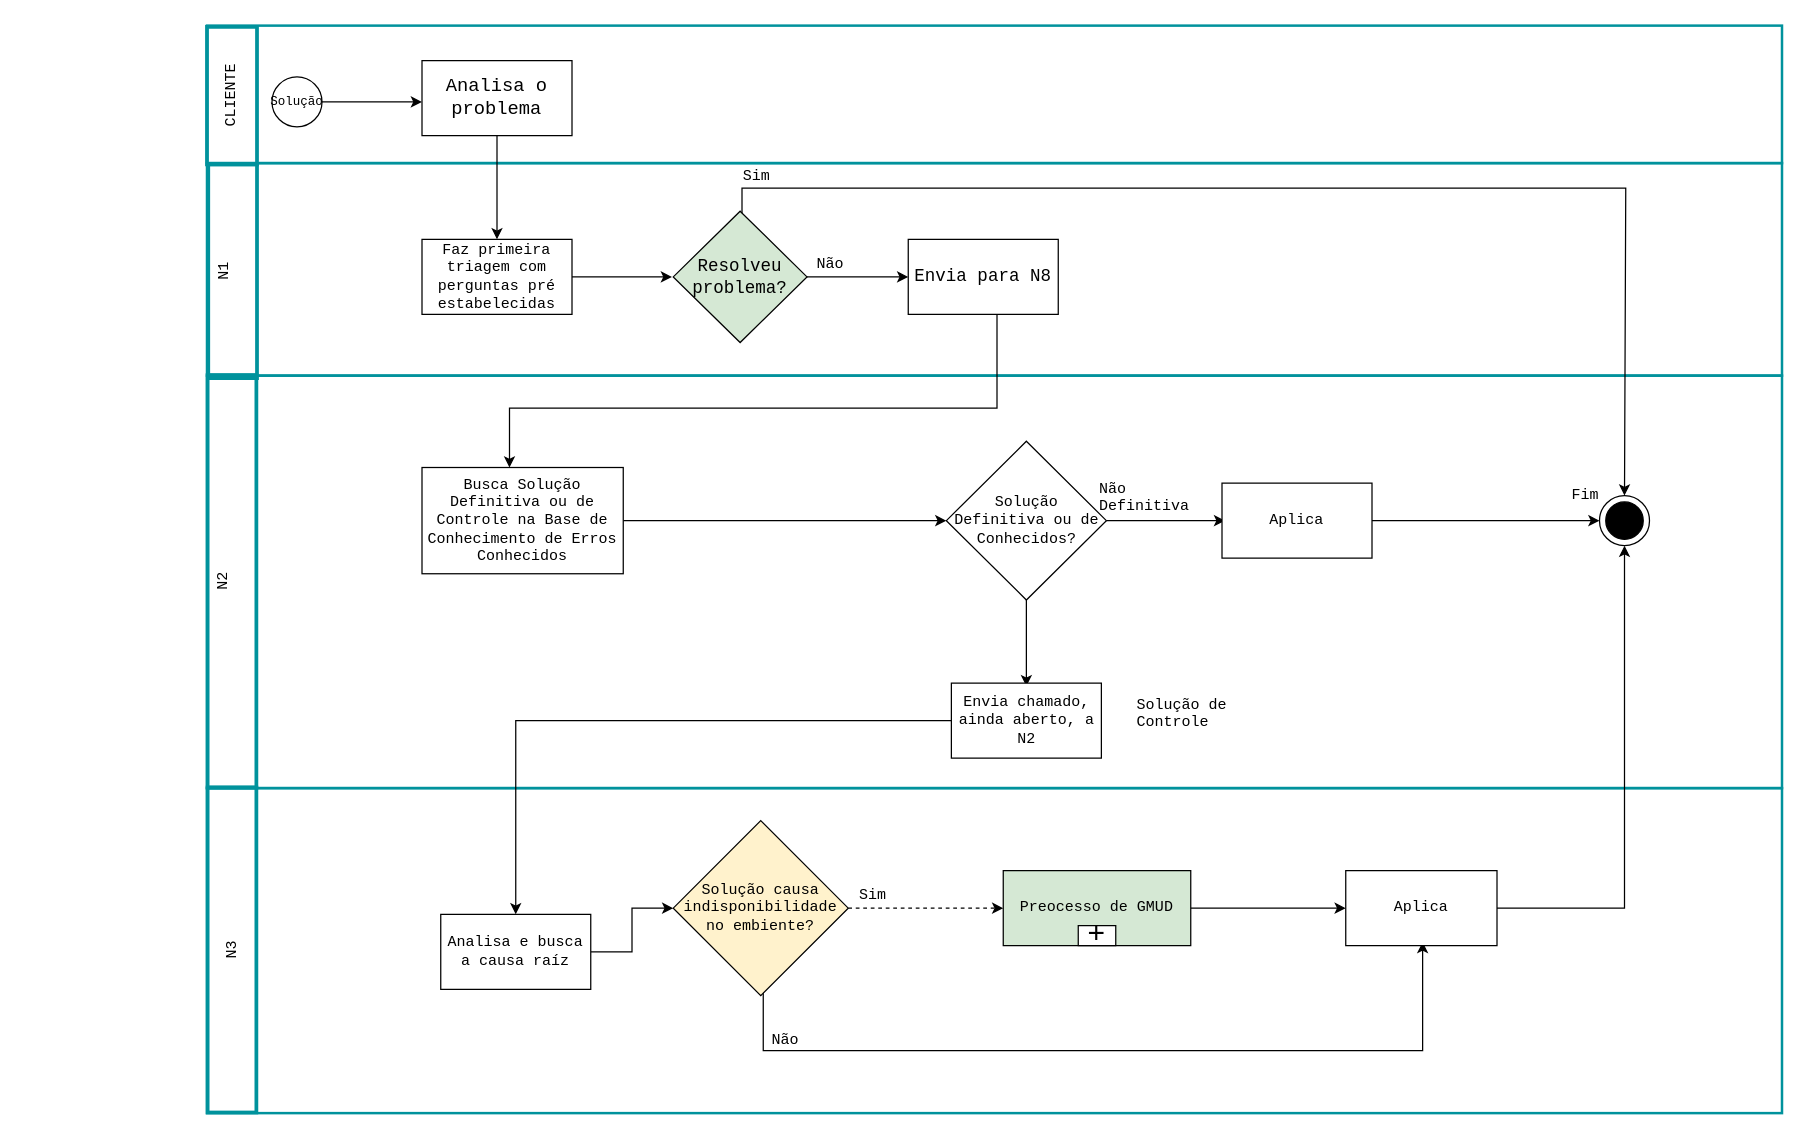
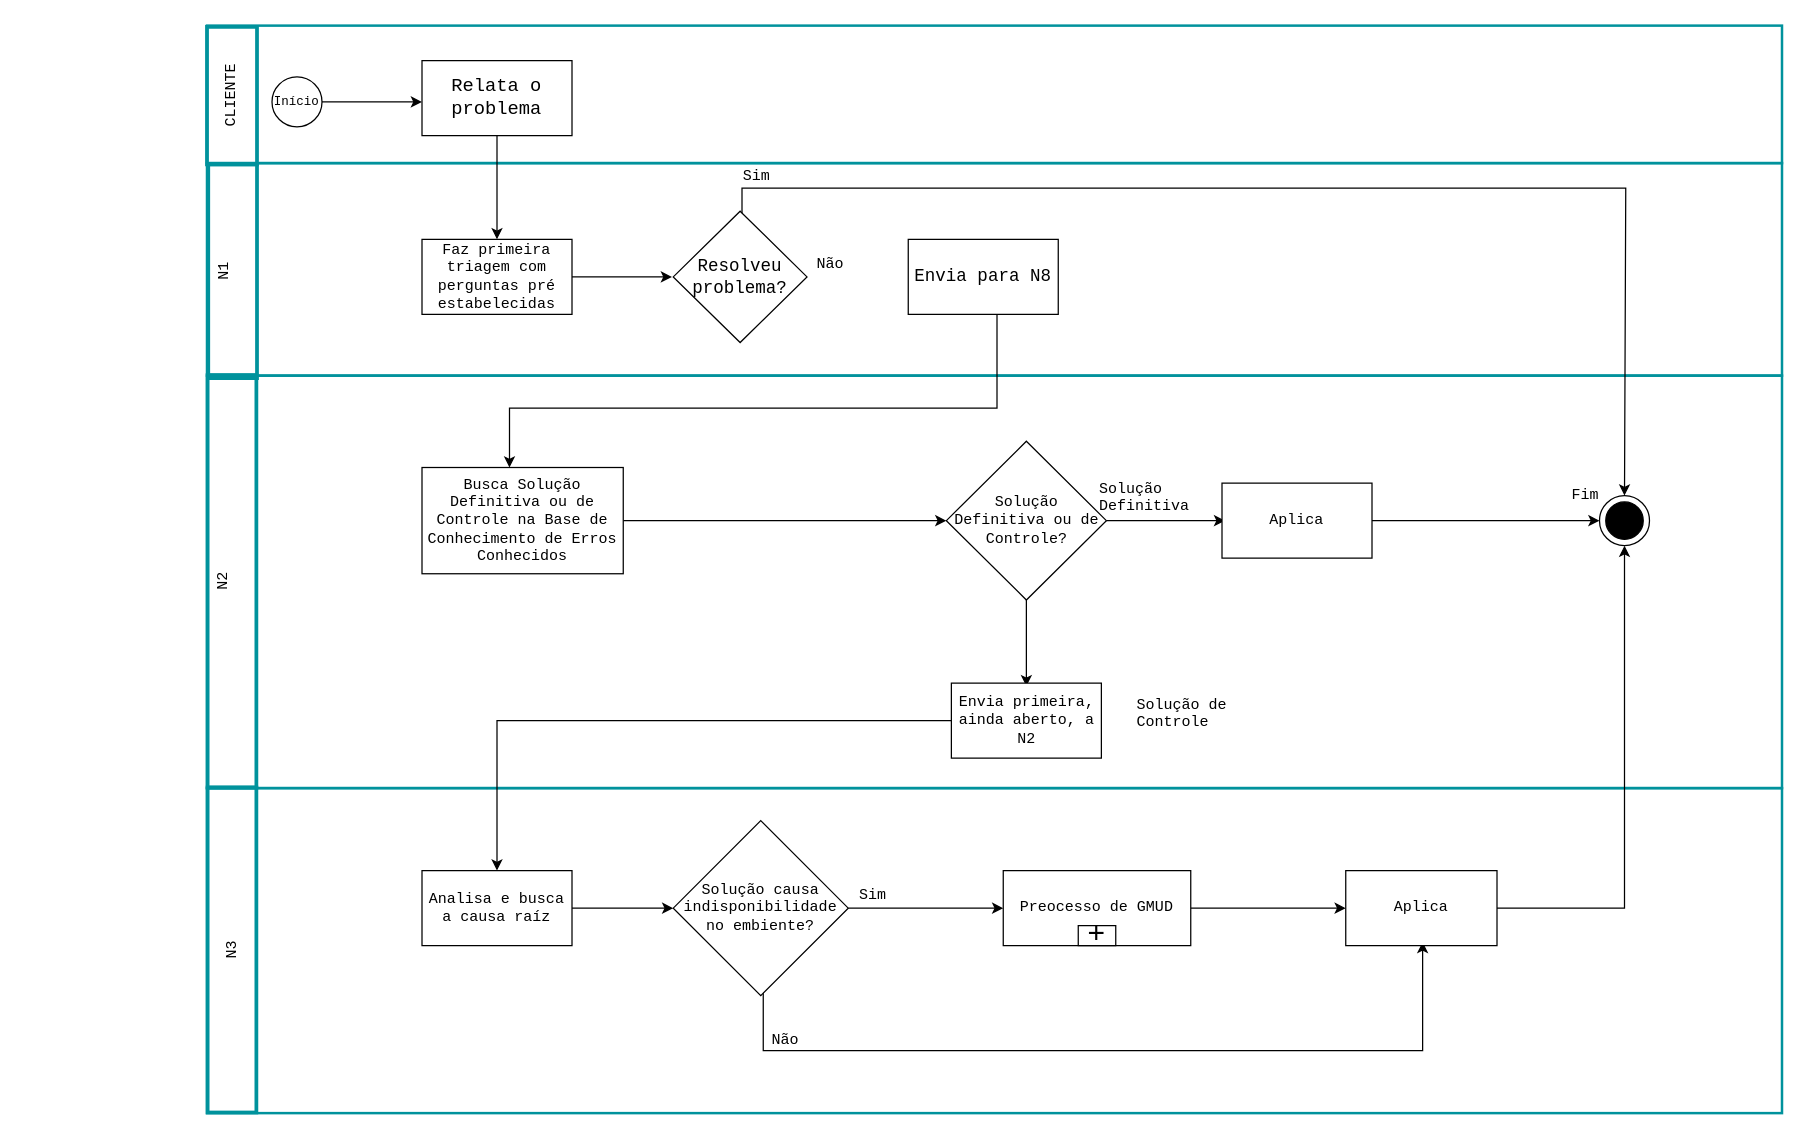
(497, 98) -> (497, 98)
(297, 102) -> (297, 102)
(740, 277) -> (740, 277)
(853, 277) -> none
(1136, 499) -> (1136, 499)
(1027, 521) -> (1027, 521)
(1027, 721) -> (1027, 721)
(761, 908) -> (761, 908)
(921, 908) -> (921, 908)
(1097, 908) -> (1097, 908)
(516, 952) -> (497, 908)
